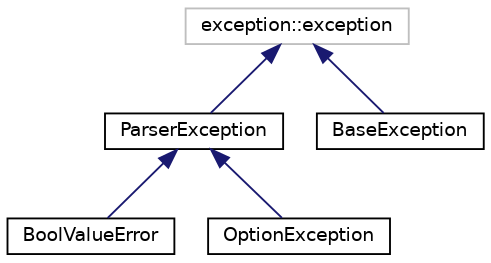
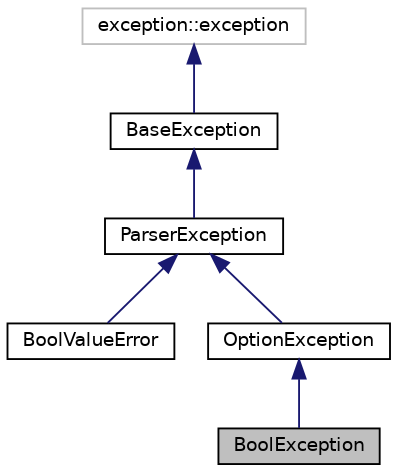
(239, 86) -> (194, 194)
none -> (299, 446)
